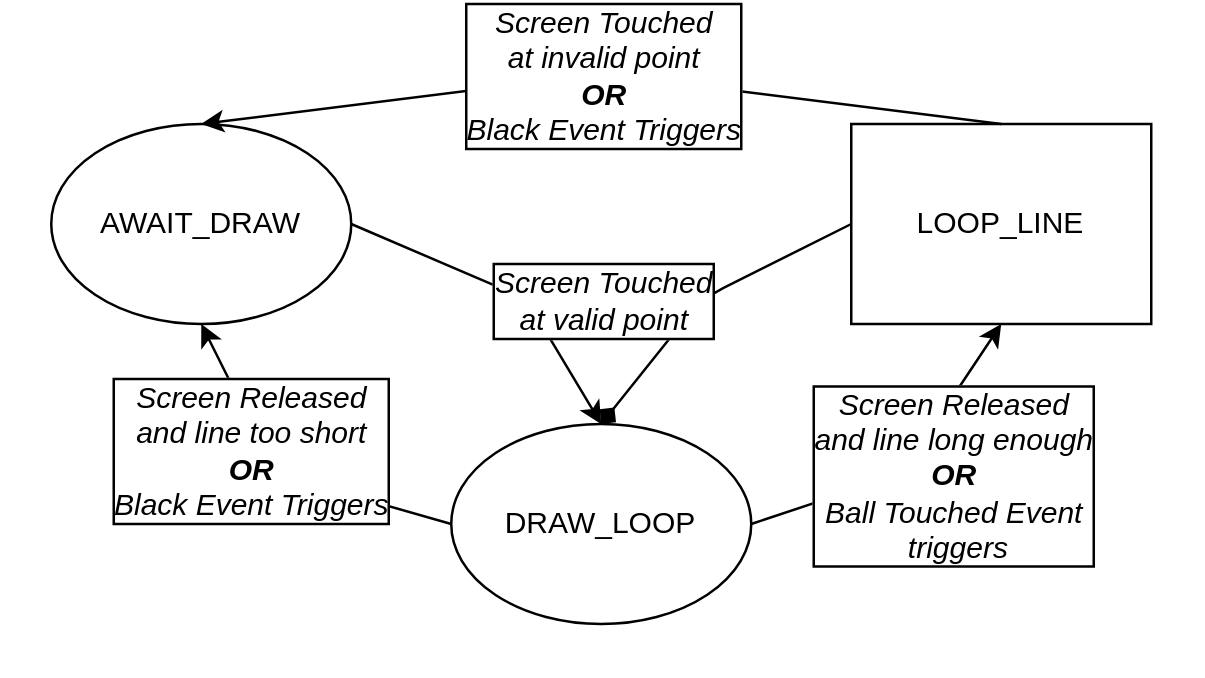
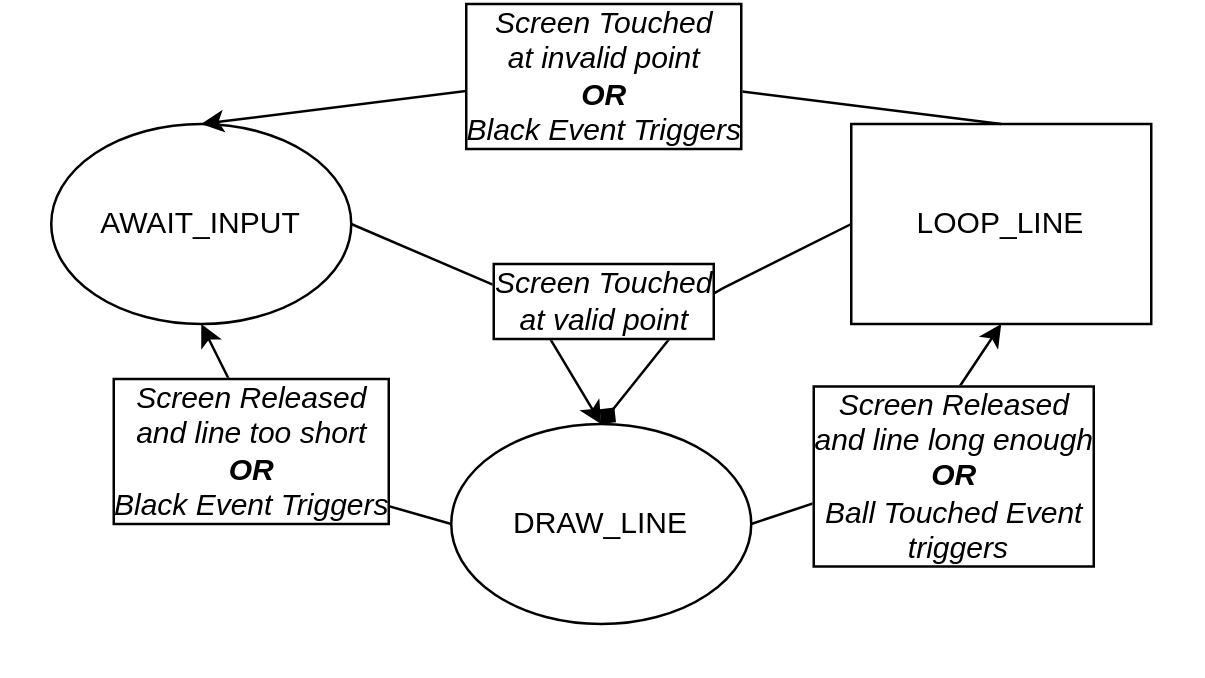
(201, 224) -> (201, 224)
(601, 524) -> (601, 524)
